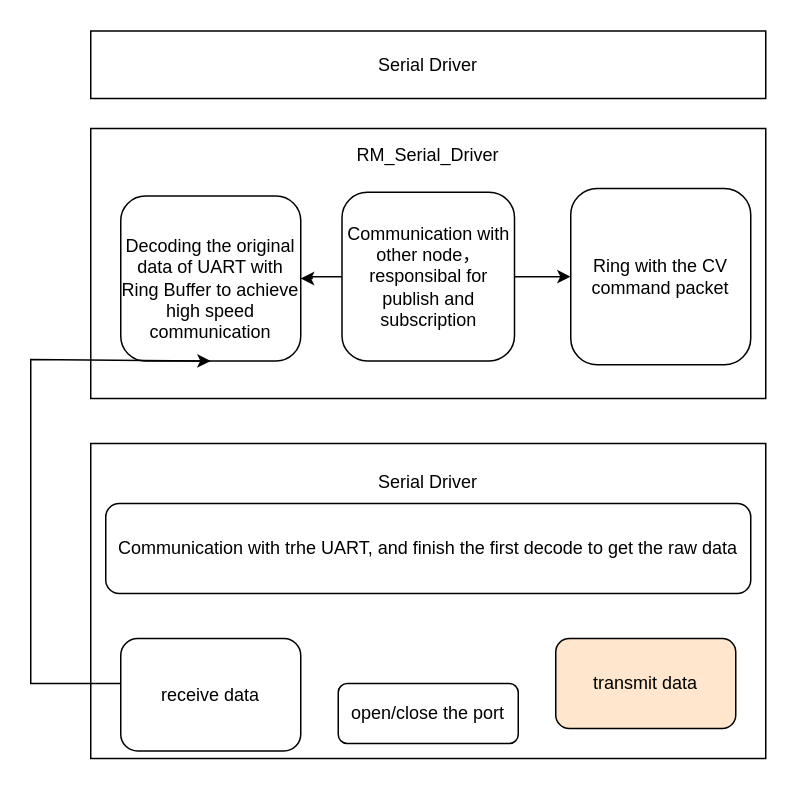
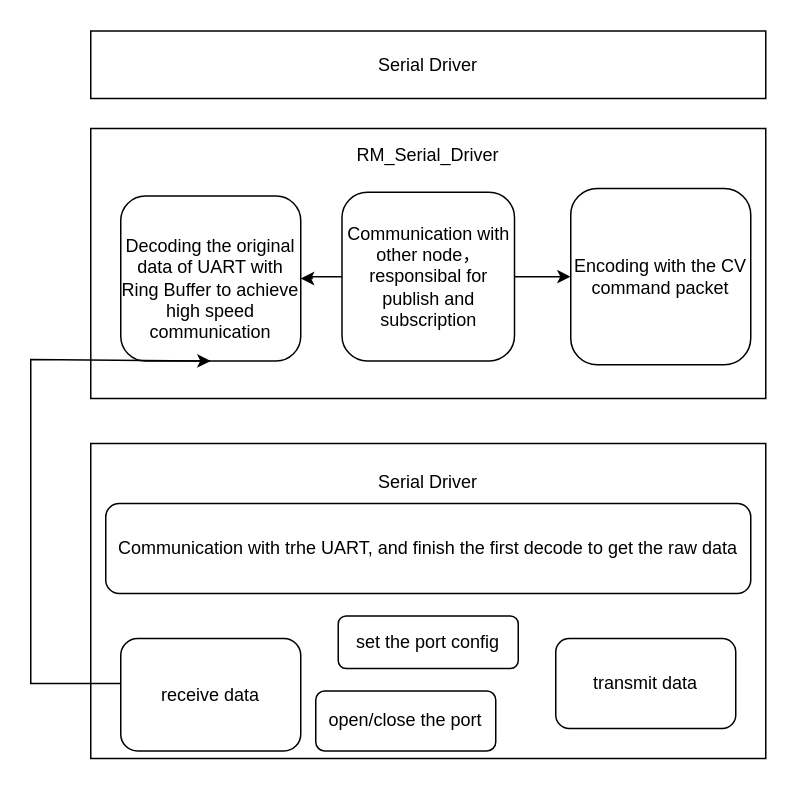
(661, 277) -> (661, 277)
none -> (428, 642)
(646, 683) -> (646, 683)
(428, 713) -> (406, 721)
